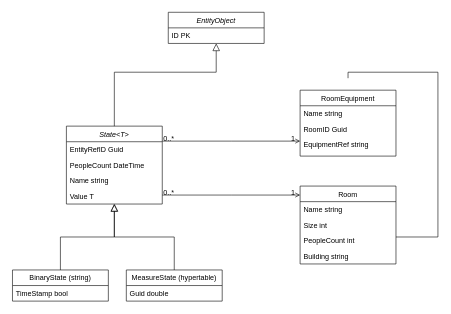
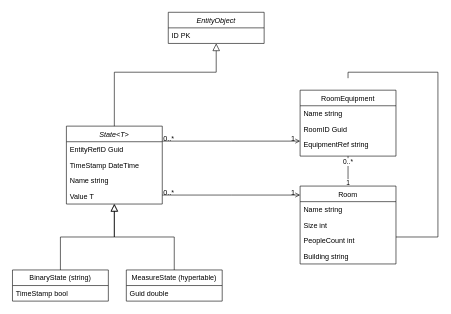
(107, 166) -> (103, 166)
none -> (348, 182)
